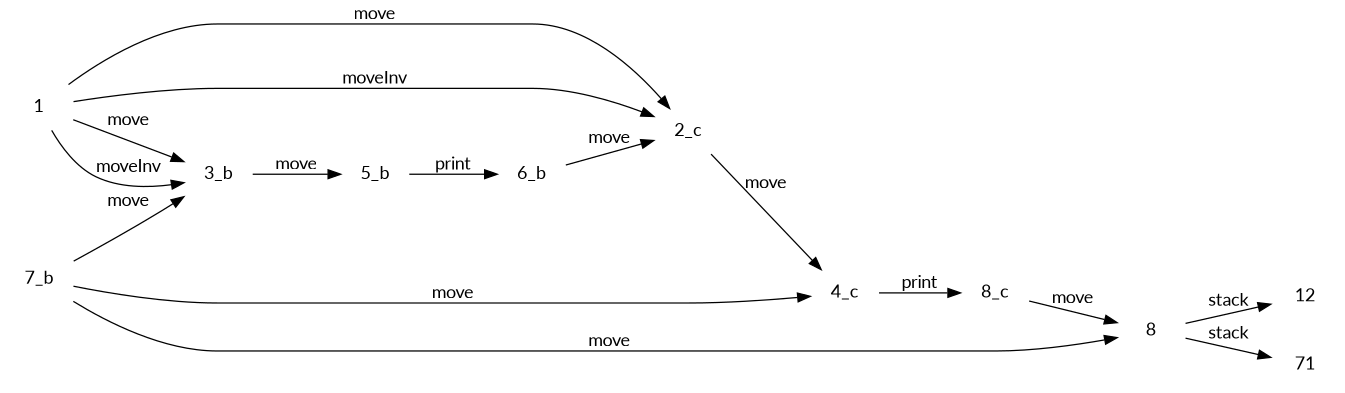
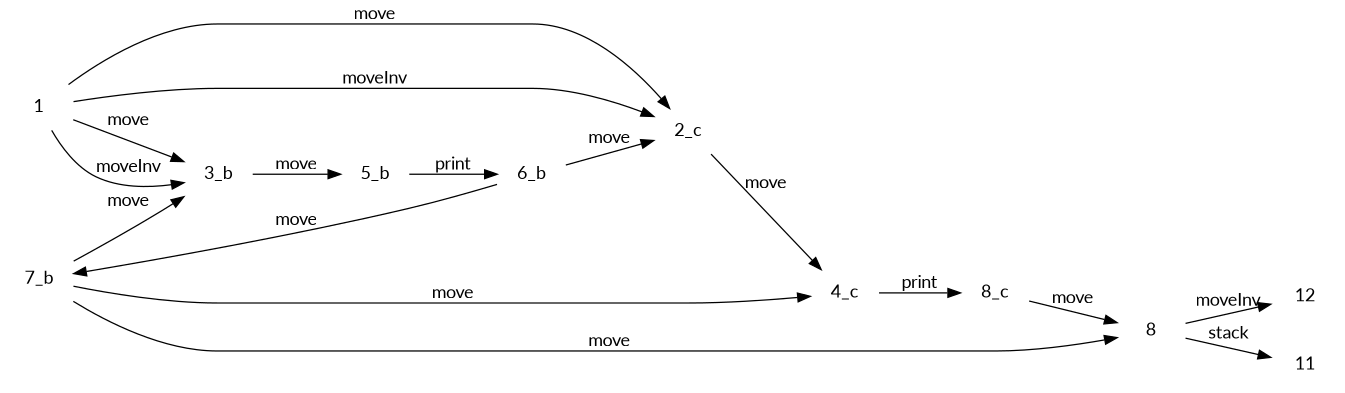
none -> (293, 233)
(1228, 301) -> (1228, 301)
(1305, 365) -> (1305, 365)
